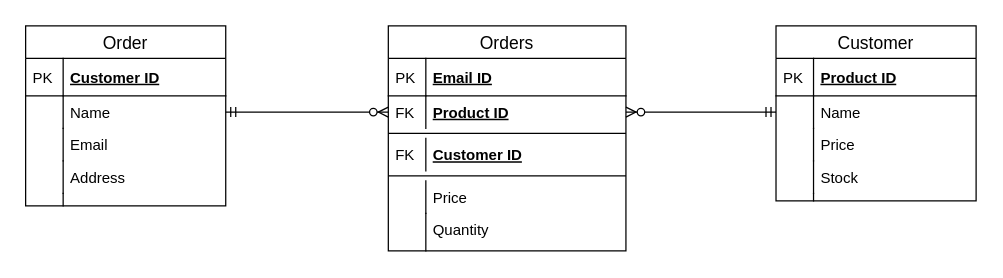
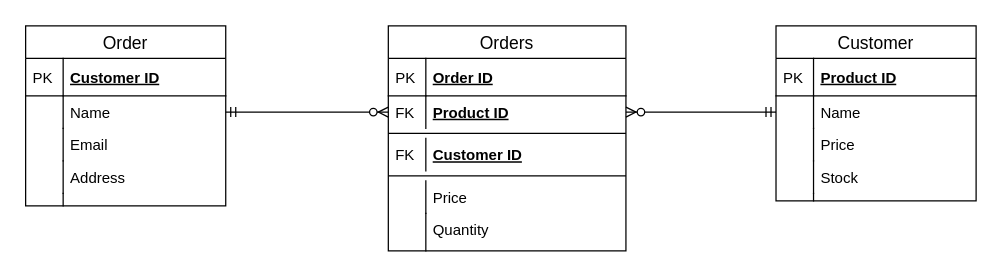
(460, 78) -> (464, 78)
